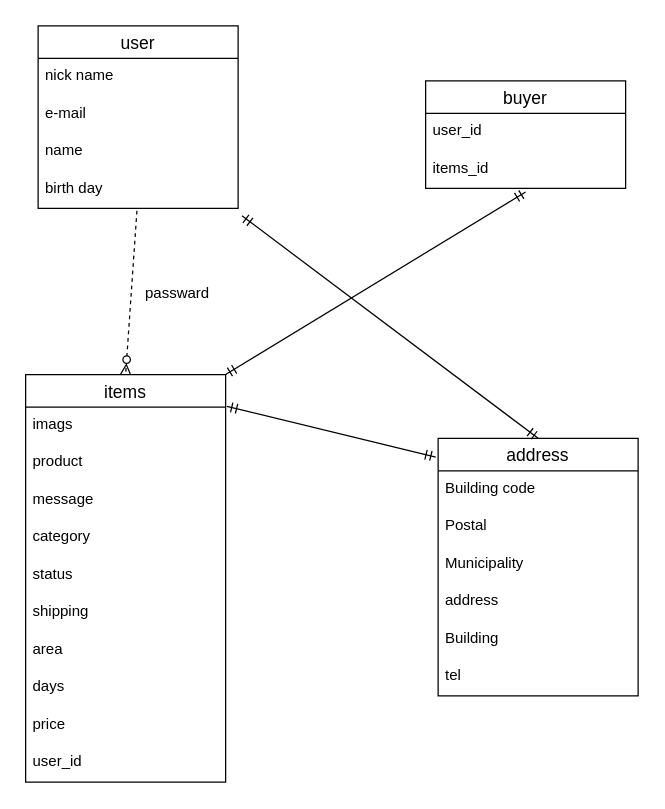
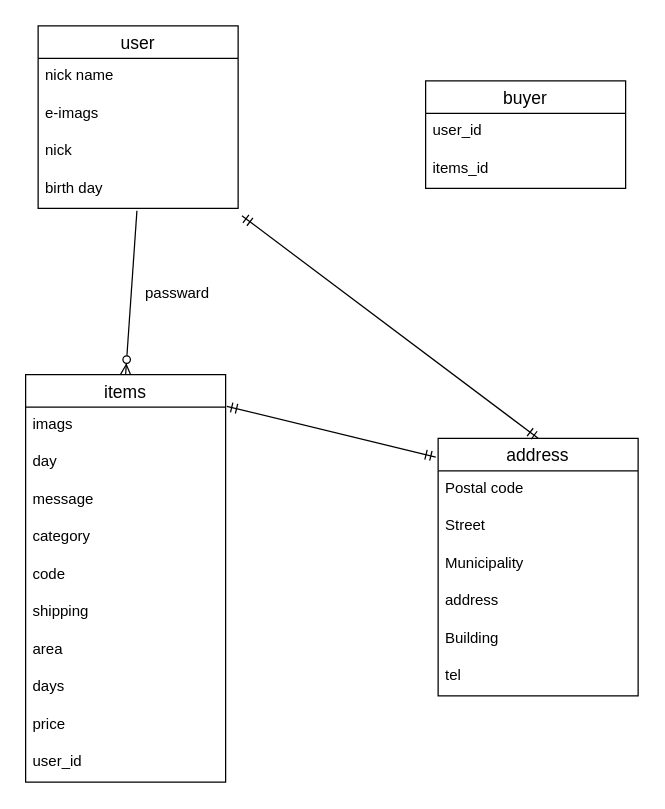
(66, 113) -> (72, 113)
(62, 150) -> (60, 150)
(375, 283) -> none
(132, 284) -> (132, 284)
(62, 461) -> (45, 461)
(492, 488) -> (487, 488)
(468, 525) -> (470, 525)
(58, 574) -> (49, 574)
